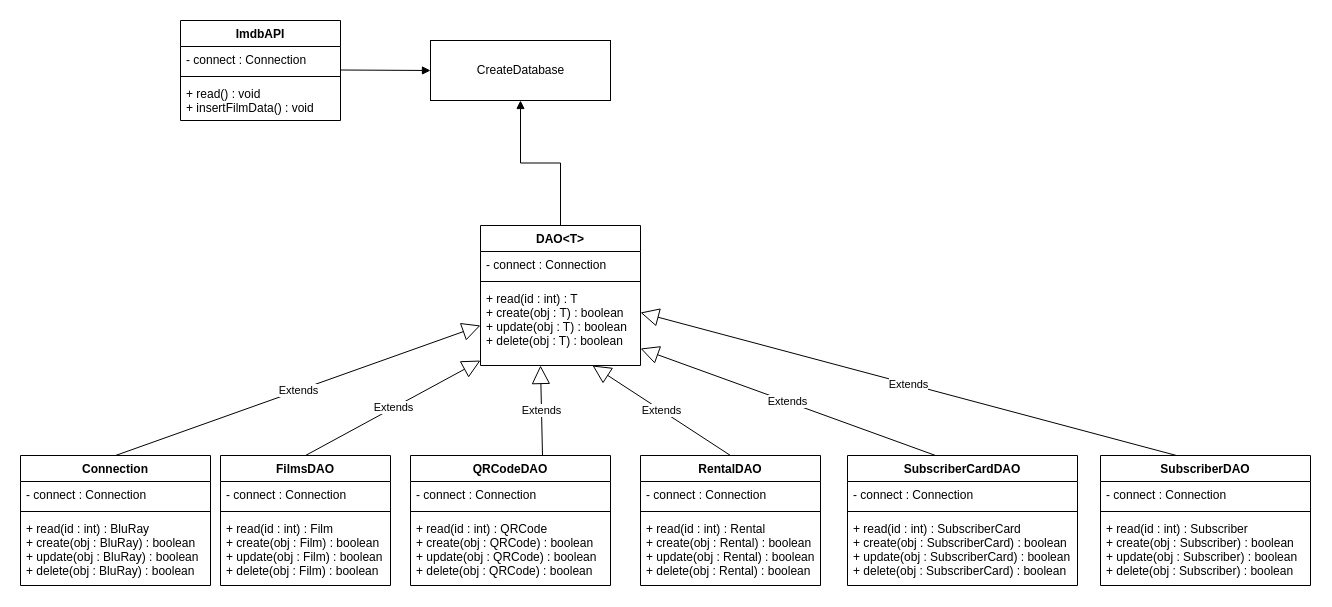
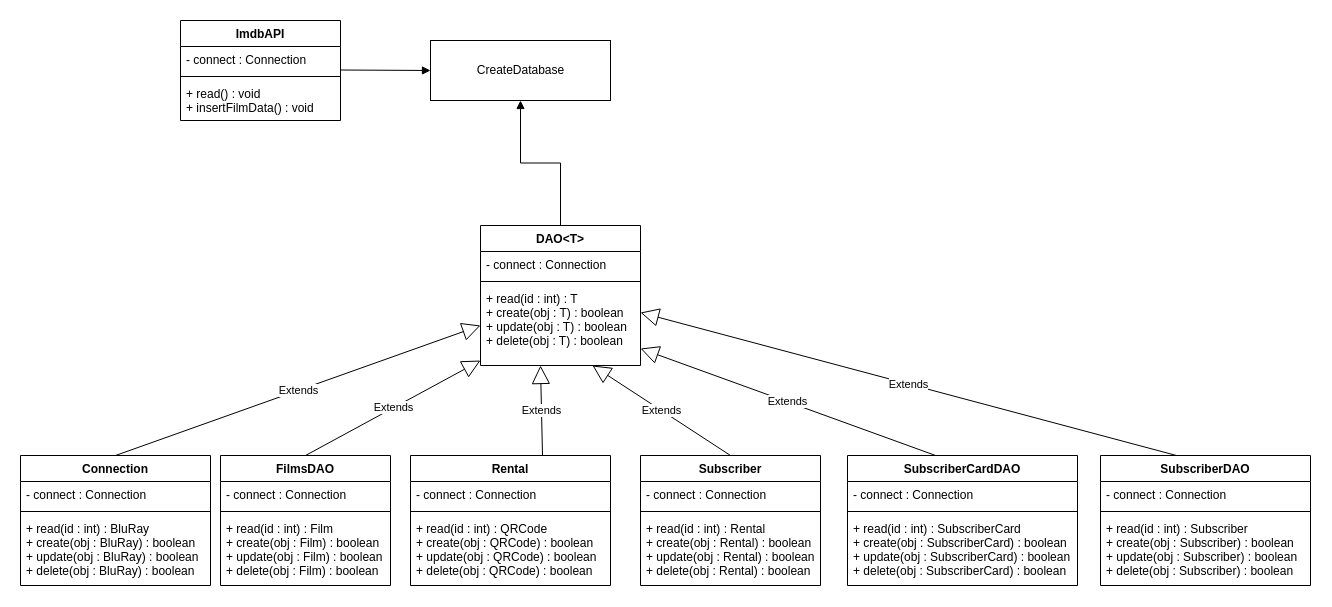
(510, 469) -> (510, 469)
(730, 469) -> (730, 469)
